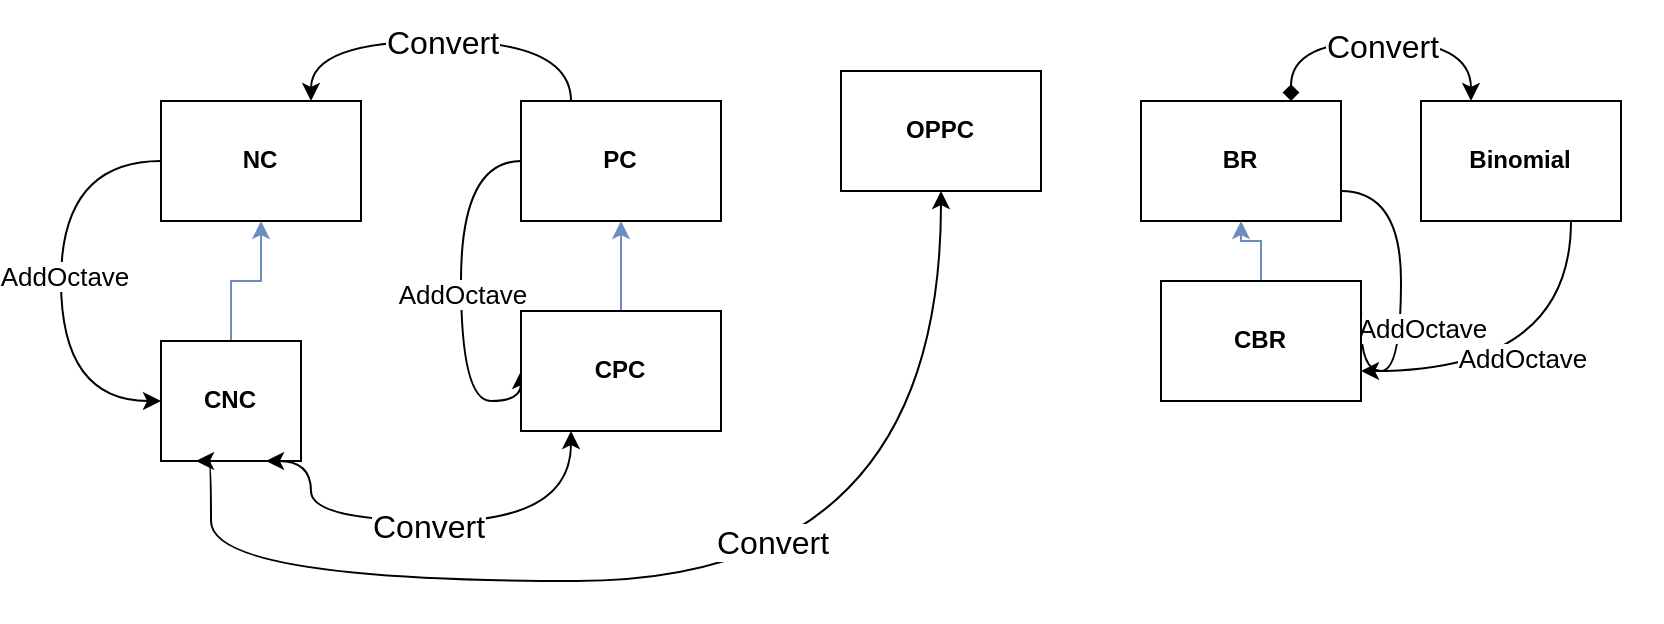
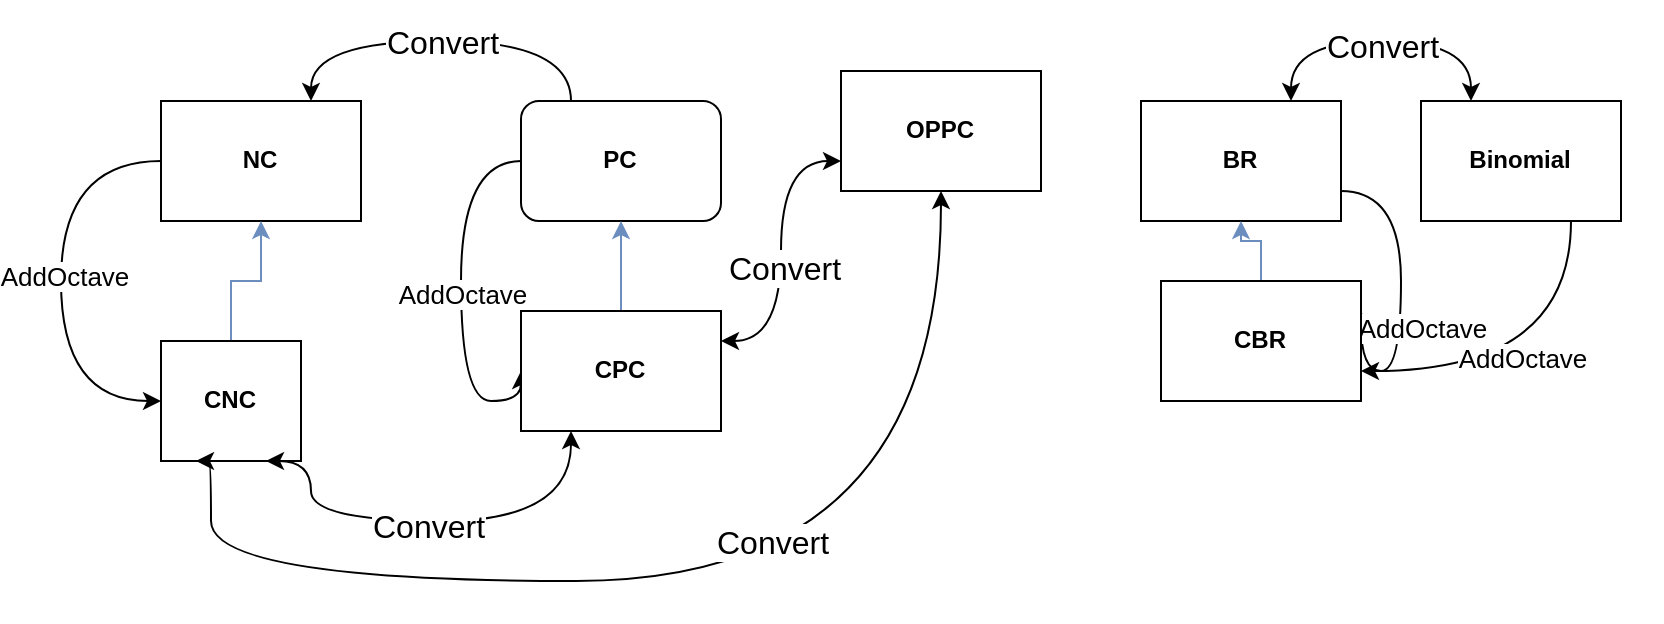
(1300, 62) -> (1299, 64)
(621, 161) -> (621, 161)
none -> (788, 196)
